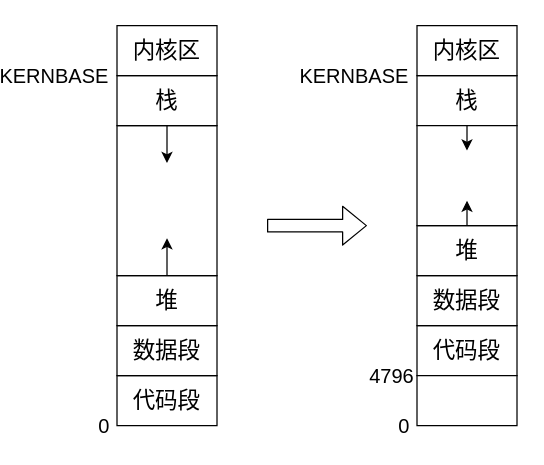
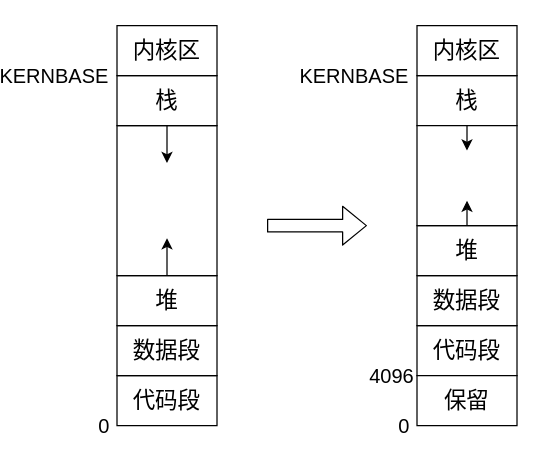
(392, 376) -> (392, 376)
none -> (467, 401)
